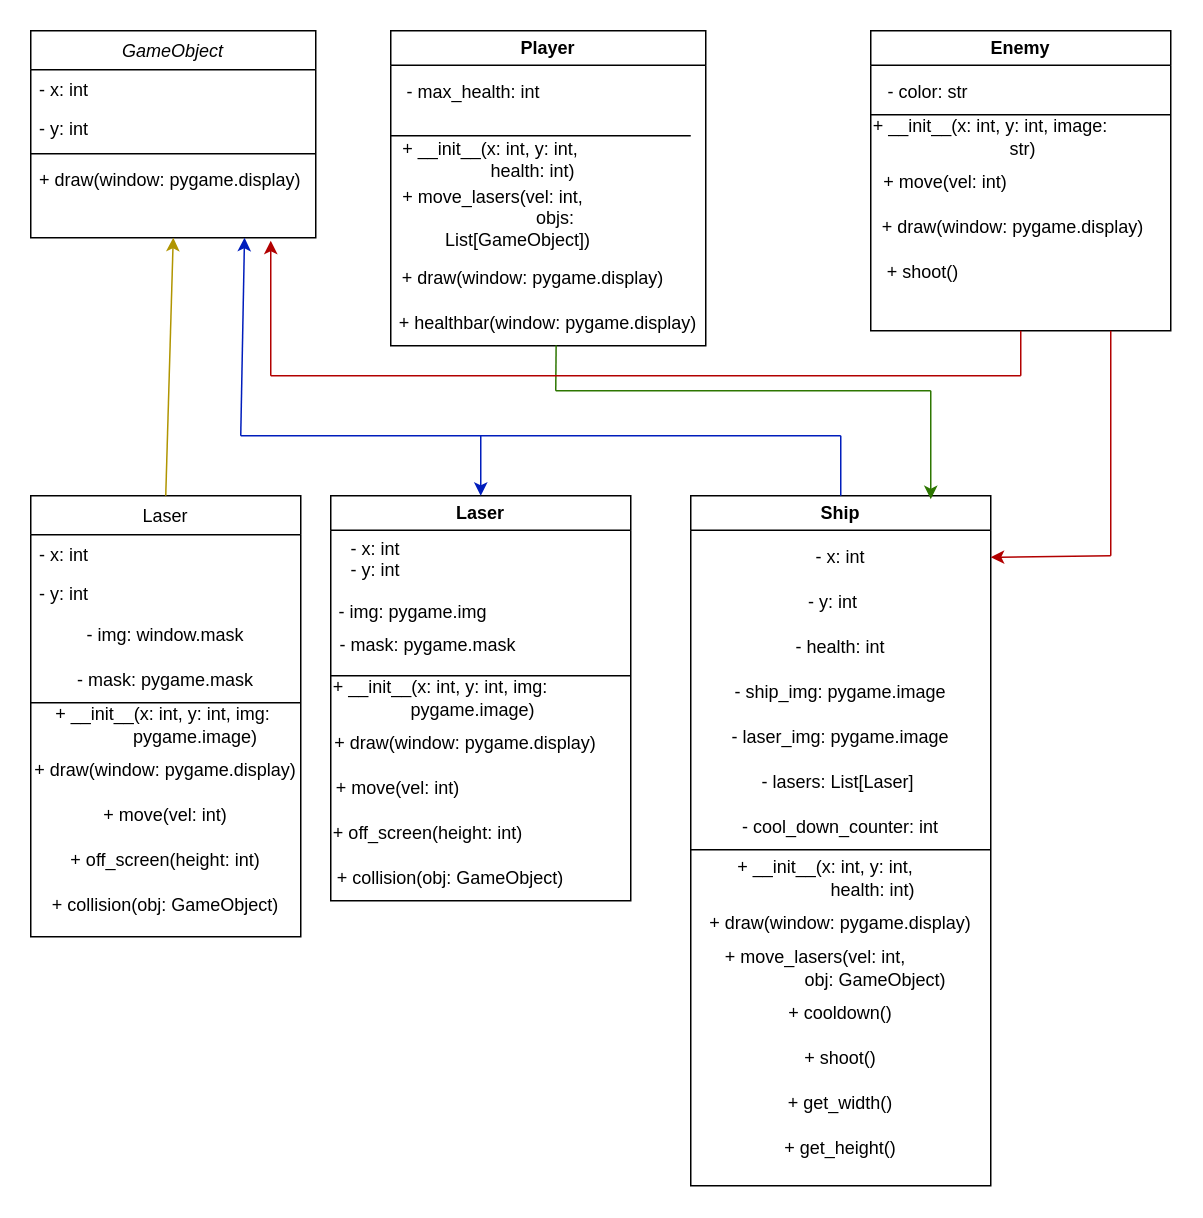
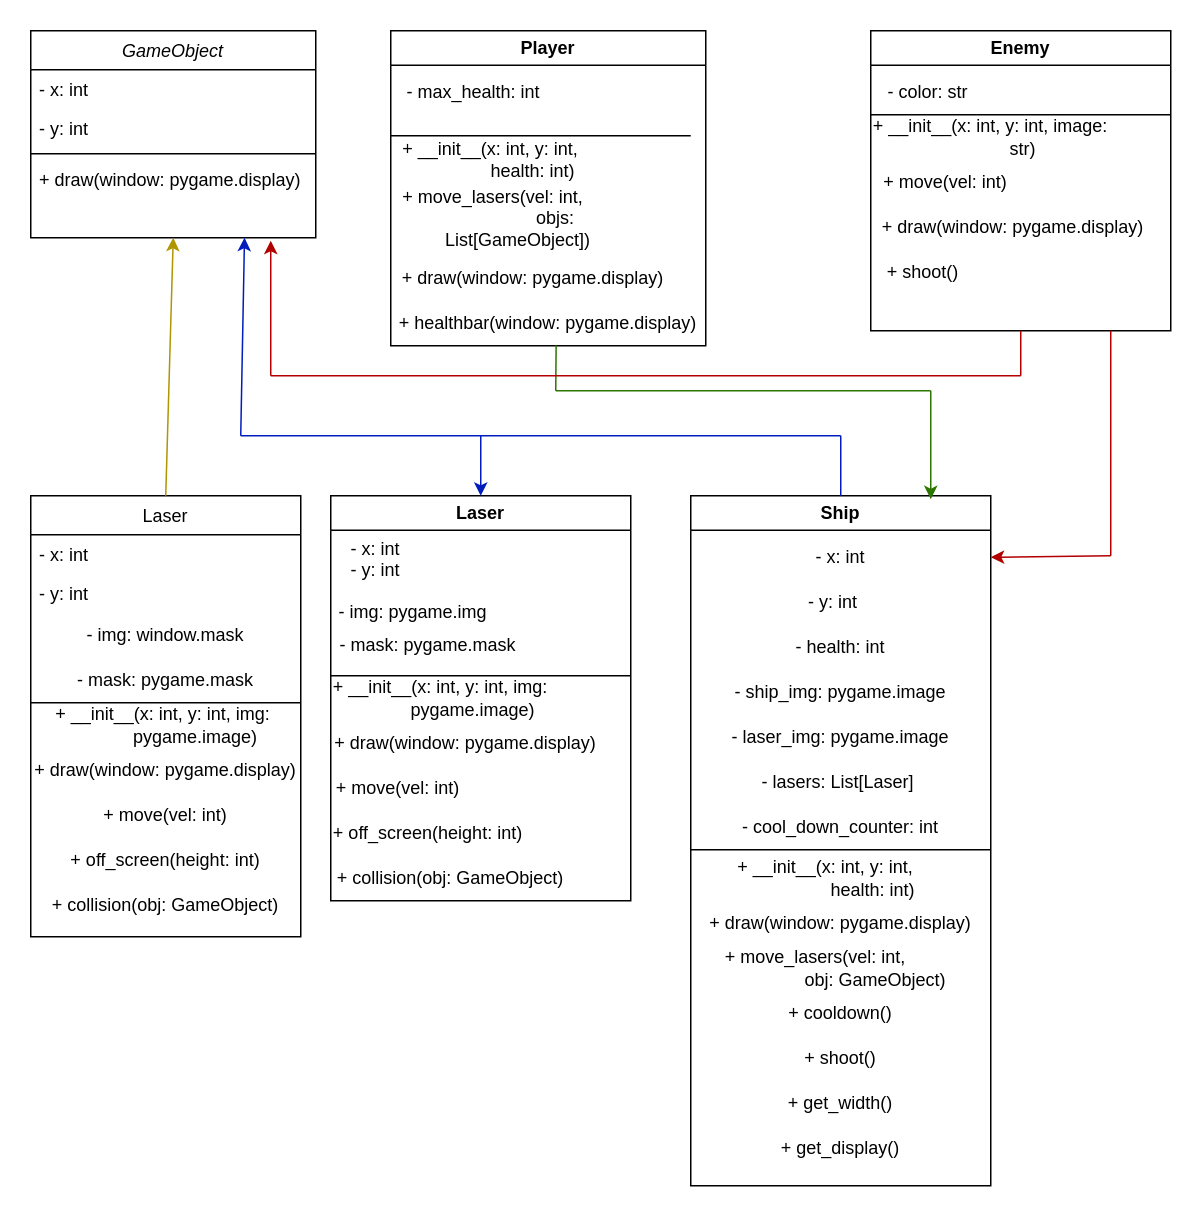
(841, 1148) -> (841, 1148)
